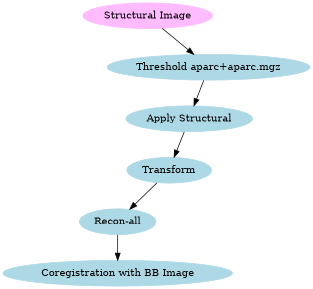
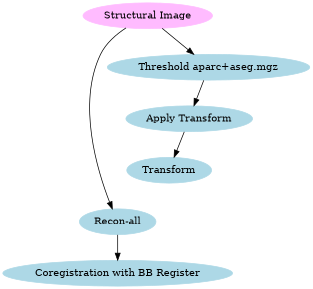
(209, 67) -> (209, 67)
(189, 119) -> (189, 119)
(146, 193) -> (90, 110)
(118, 273) -> (118, 273)
